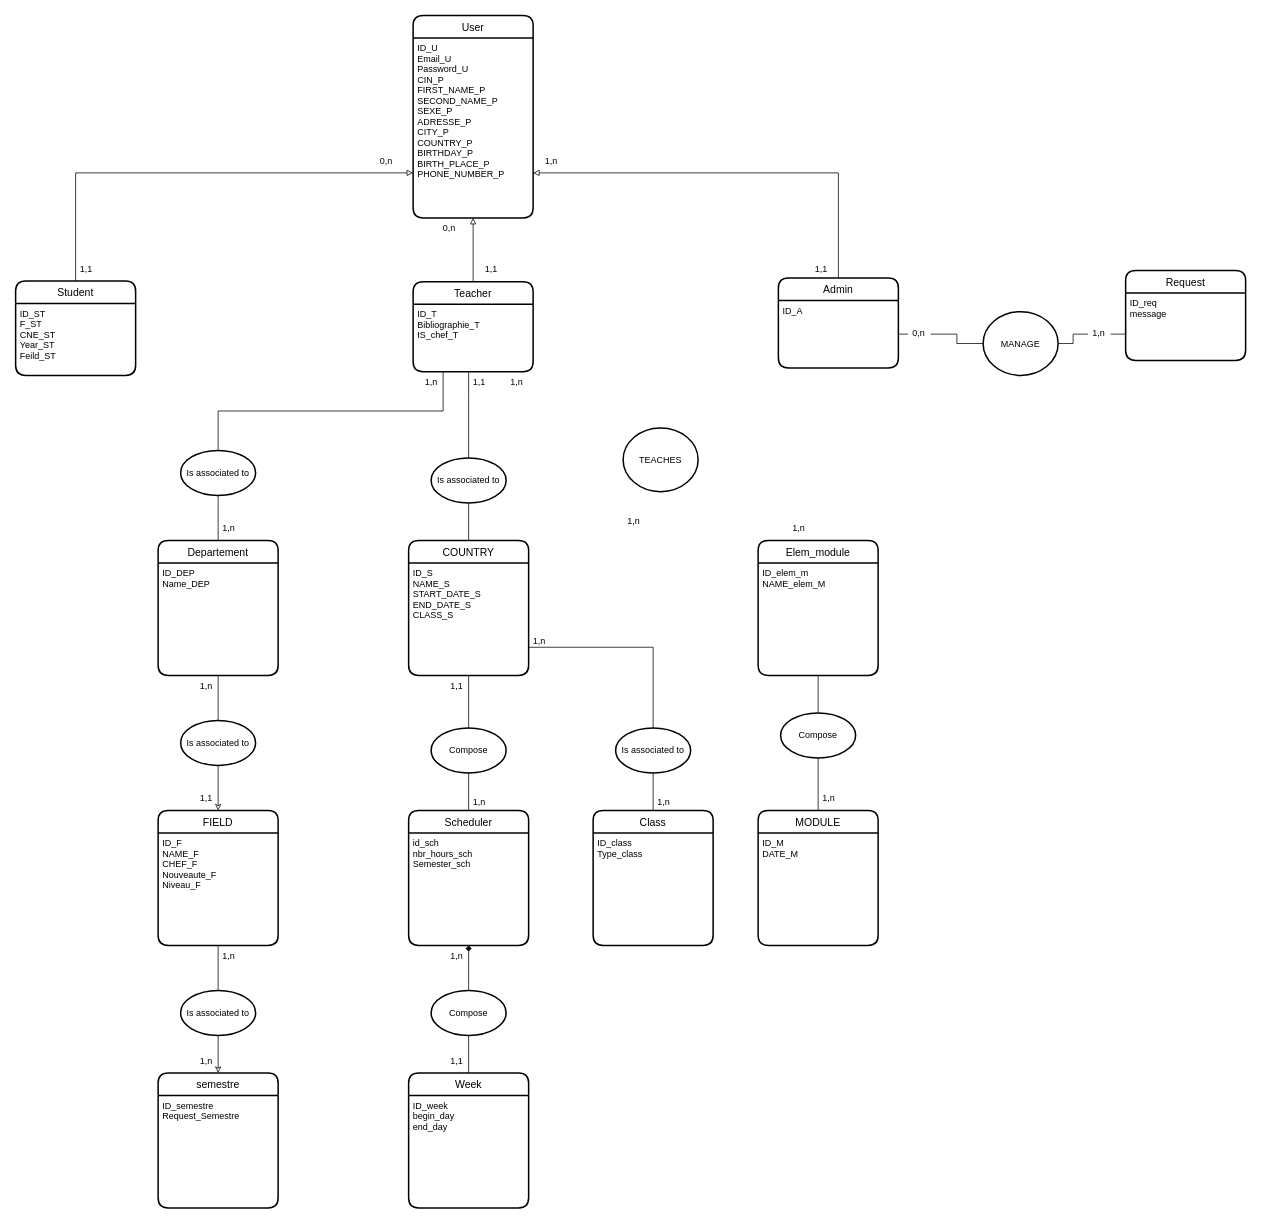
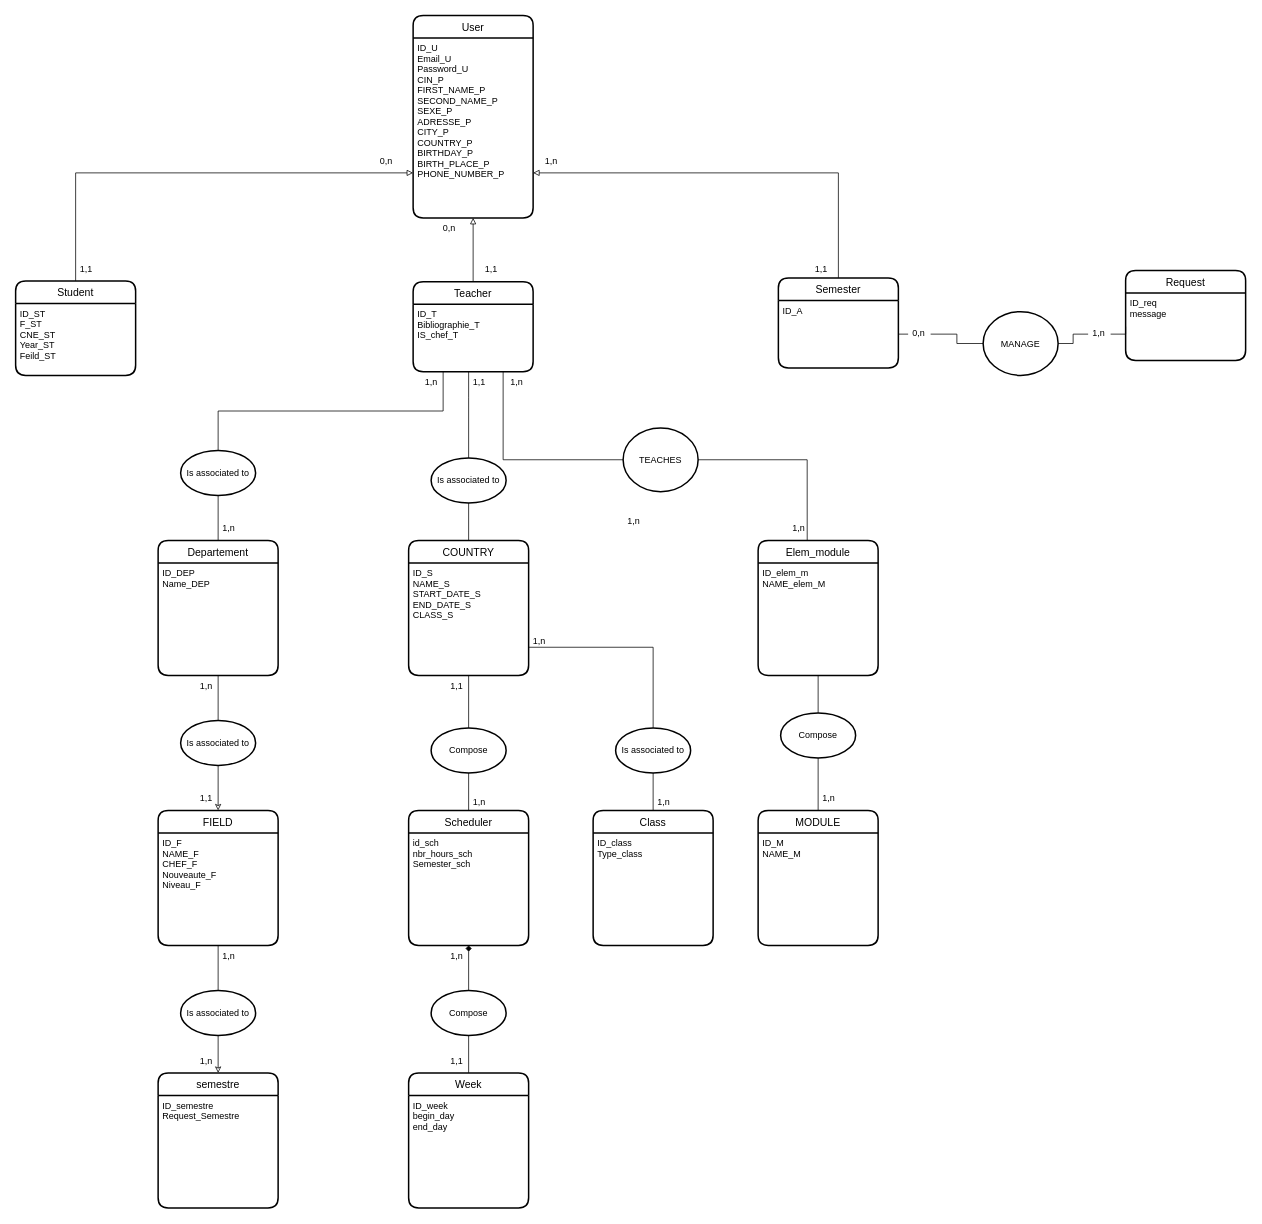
(838, 290) -> (838, 290)
none -> (520, 460)
none -> (793, 460)
(772, 843) -> (772, 843)
